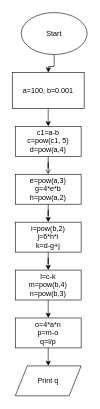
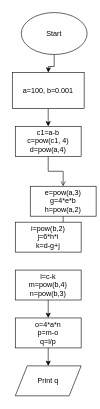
(48, 141) -> (48, 141)
(48, 189) -> (63, 201)
(48, 261) -> none
